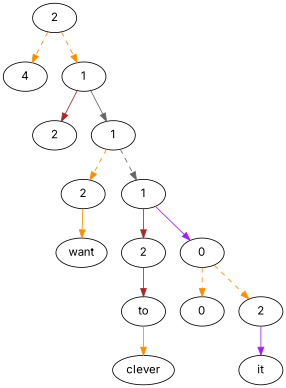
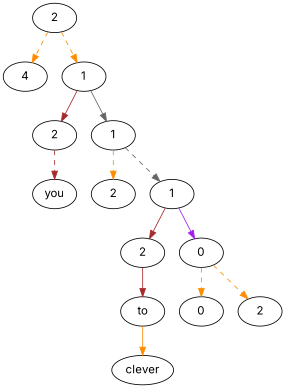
none -> (55, 194)
(82, 253) -> none
(261, 370) -> none
